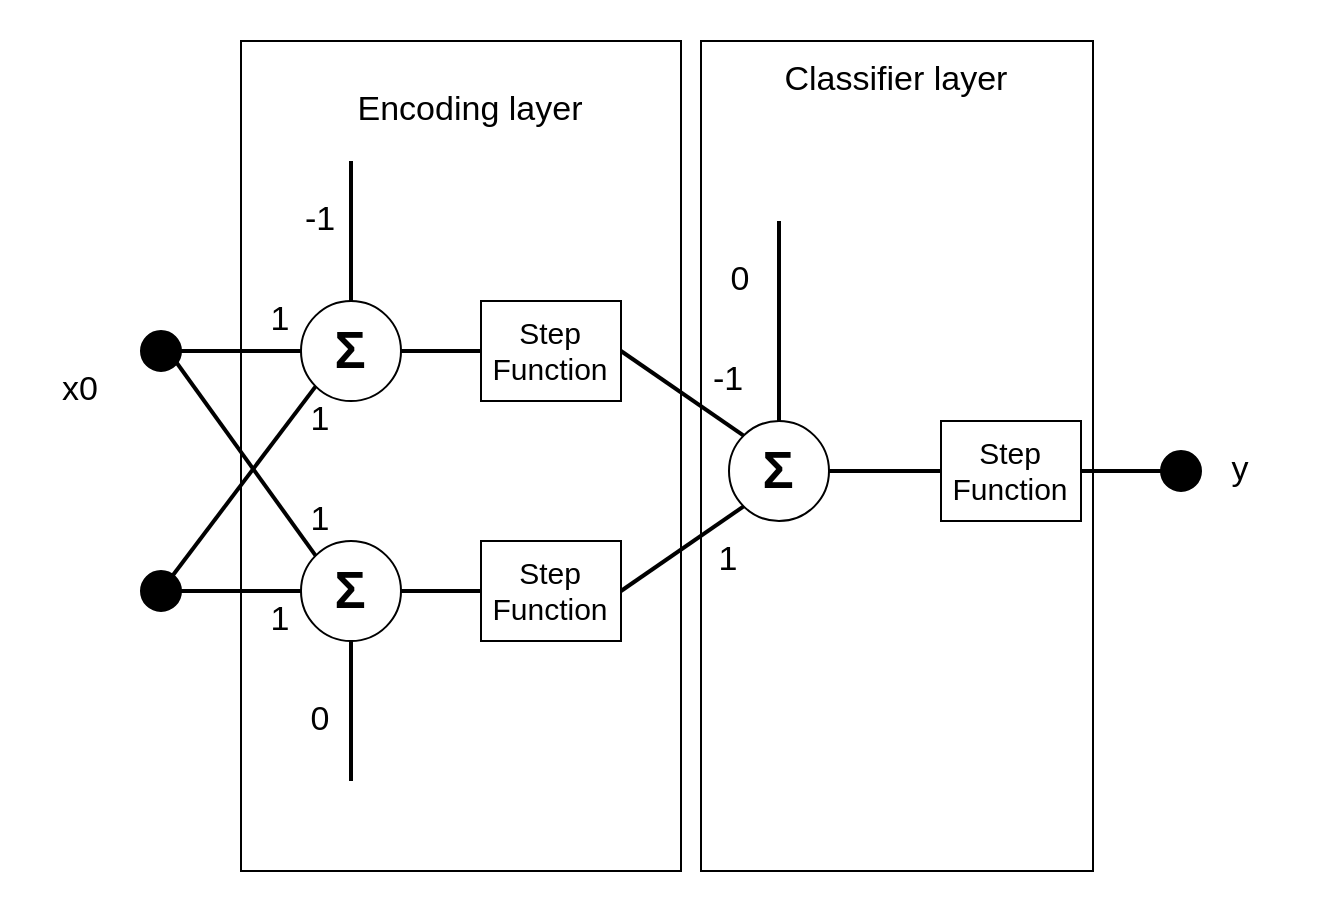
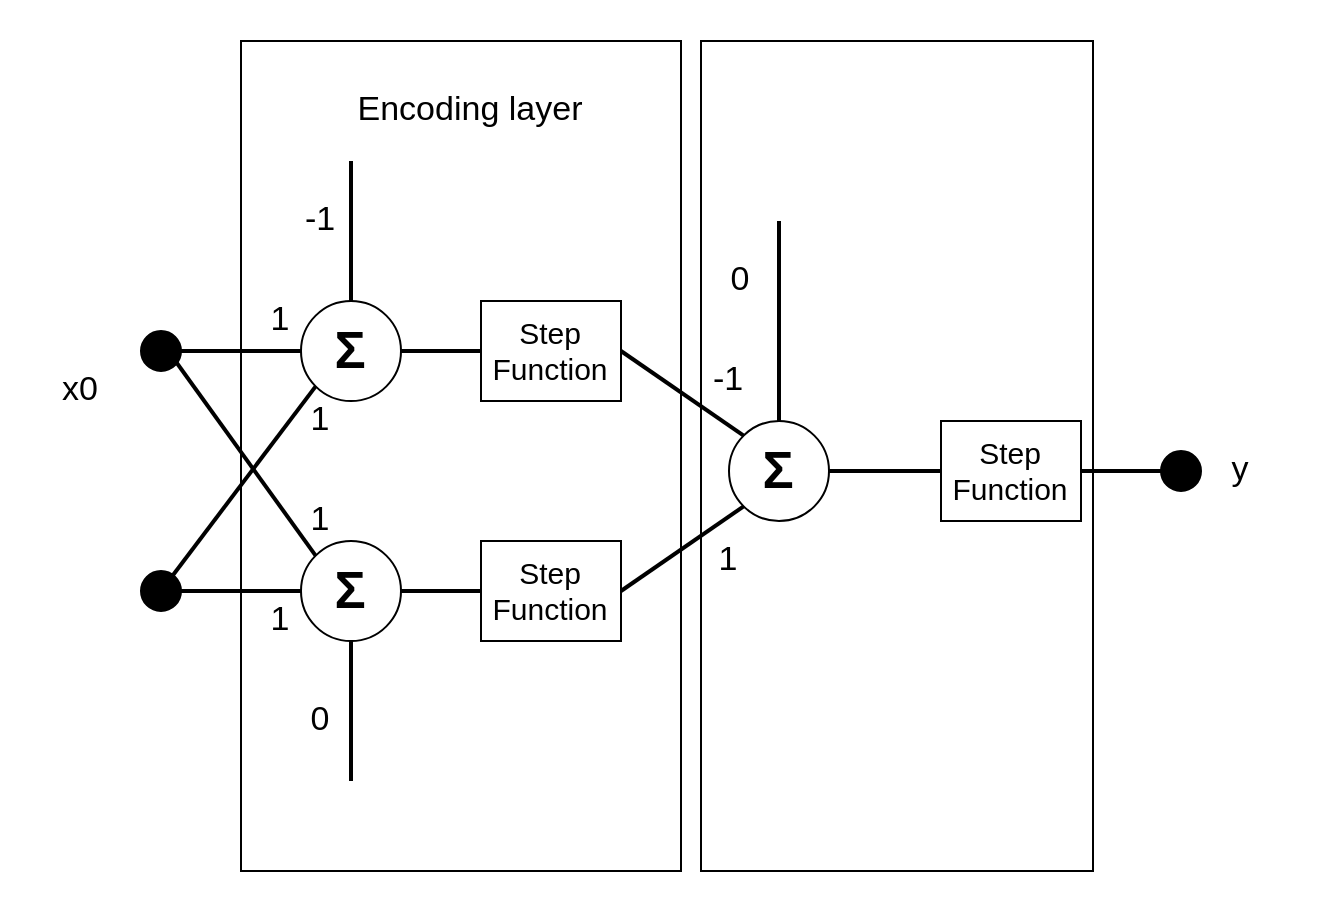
(897, 81) -> none
